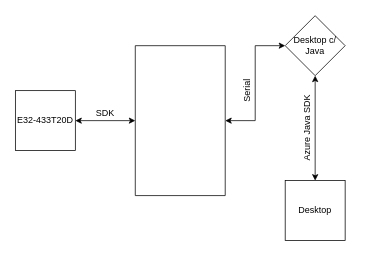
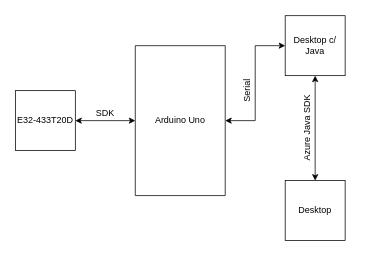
(315, 45) -> (315, 45)
none -> (180, 120)
